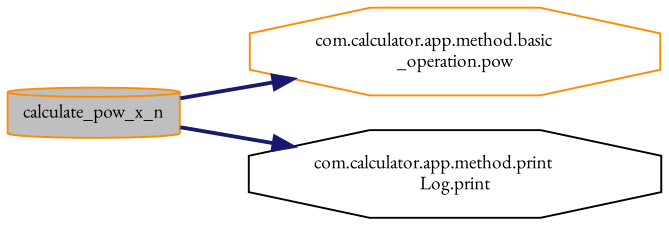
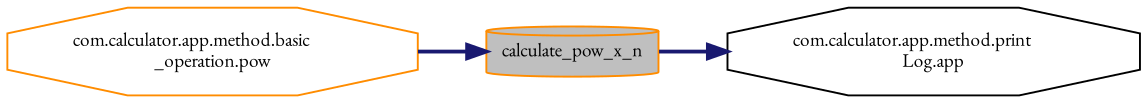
(227, 90) -> (442, 52)
(455, 174) -> (934, 52)
